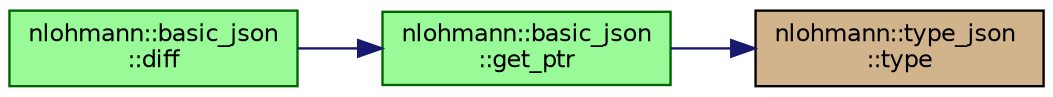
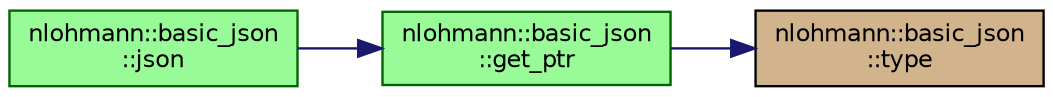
(153, 48) -> (153, 48)
(900, 48) -> (900, 48)
